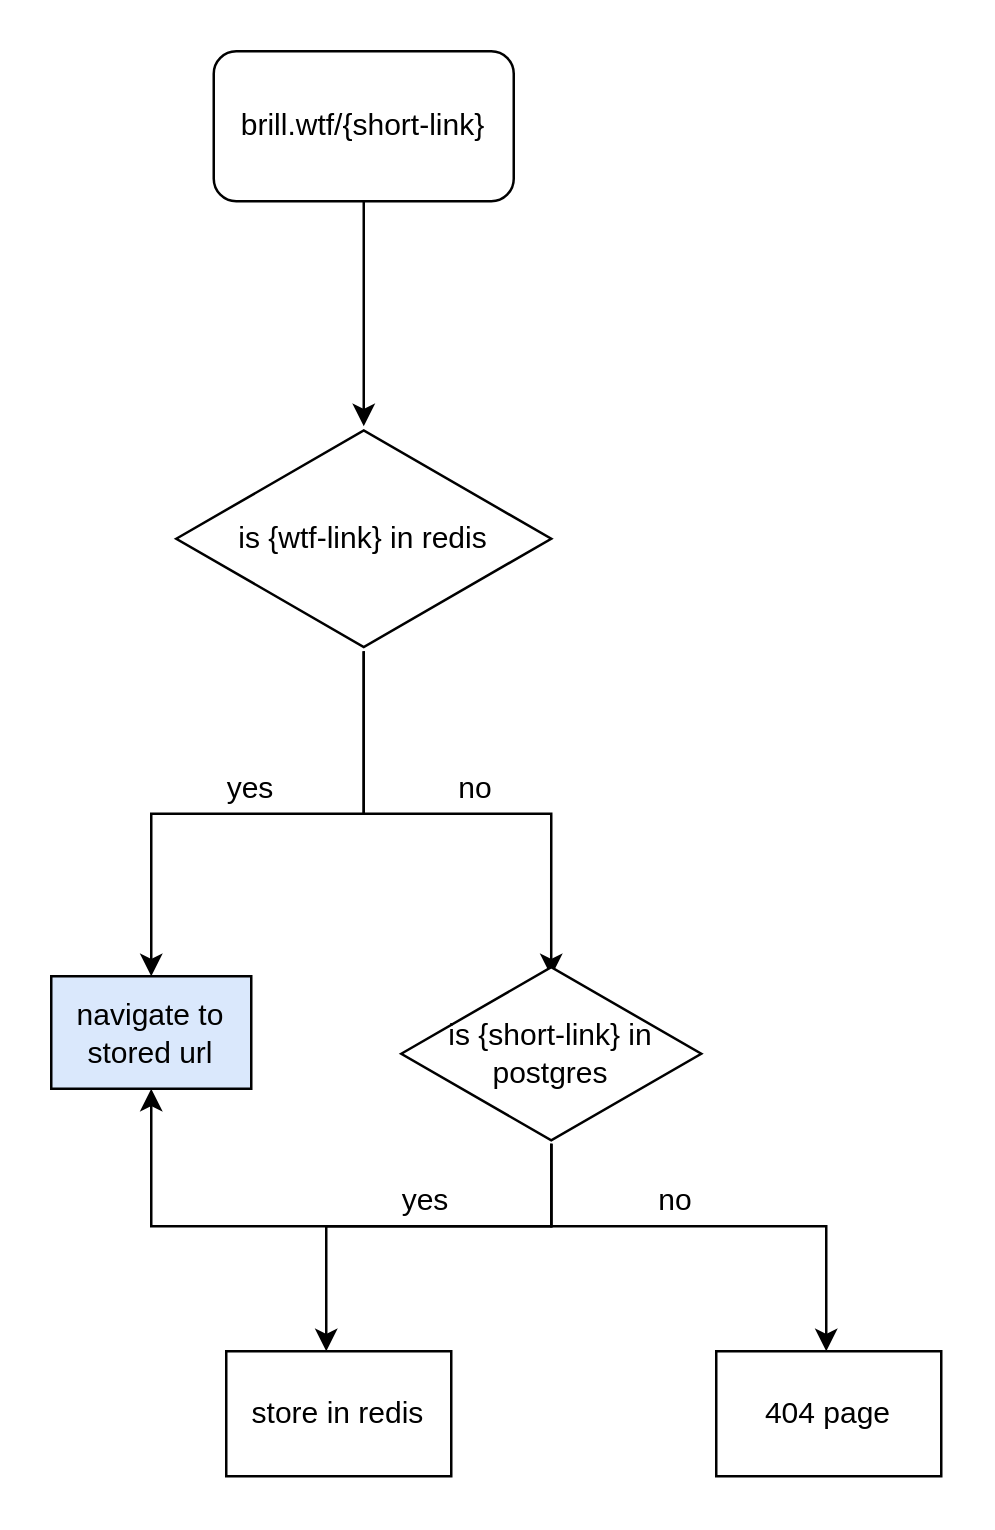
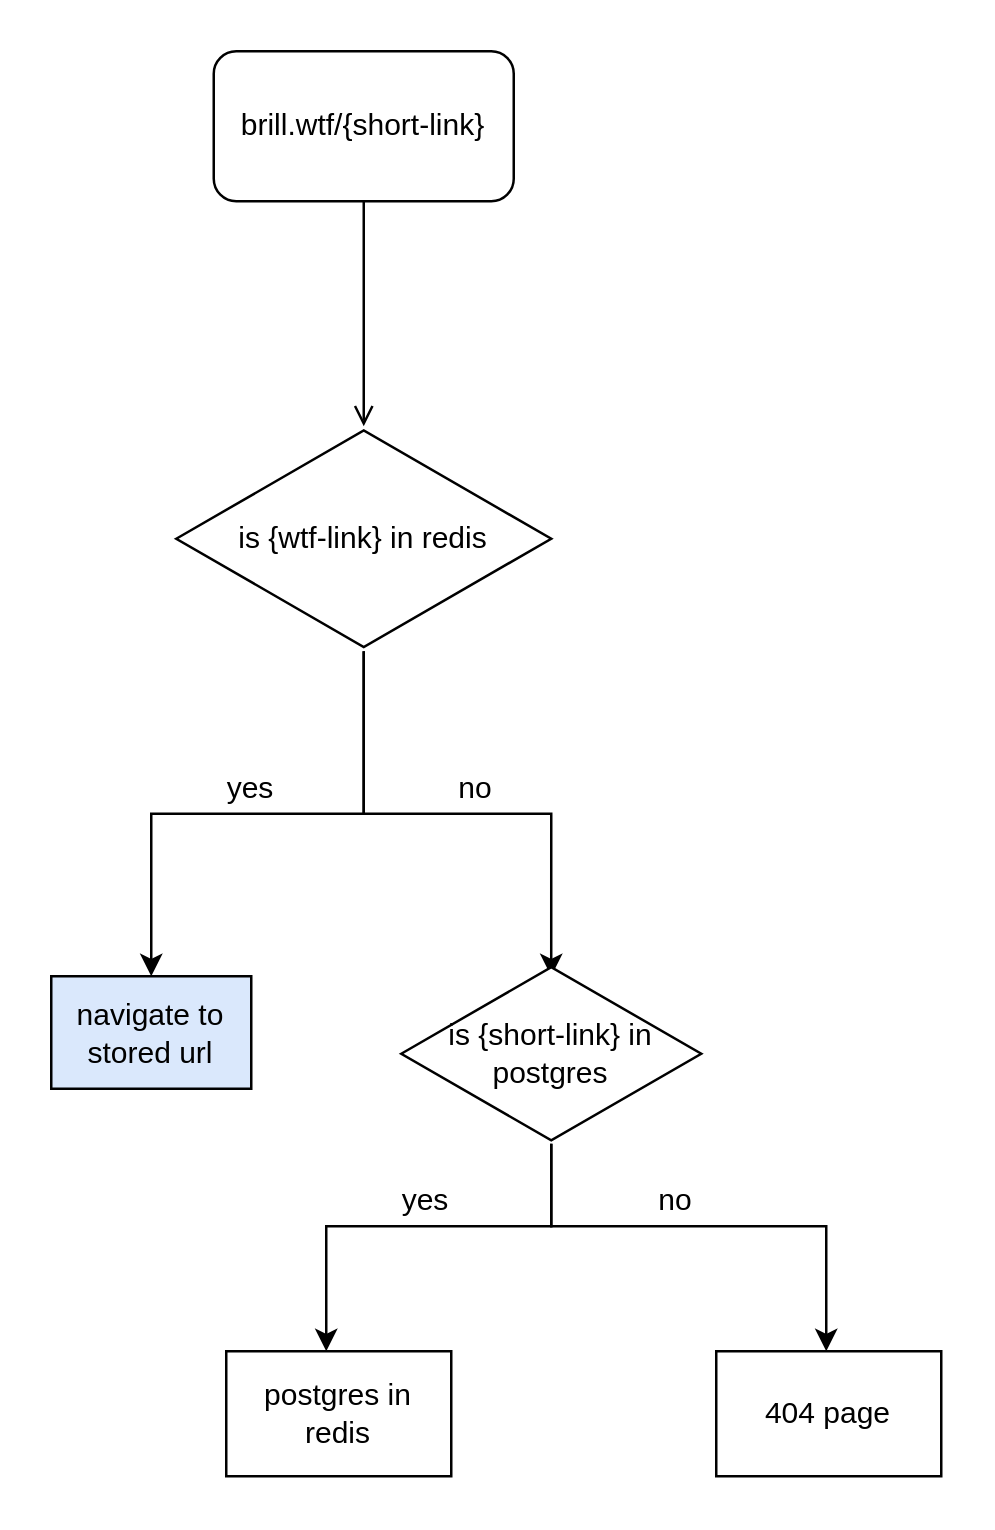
(364, 408) -> (364, 412)
(176, 1226) -> none
(339, 1414) -> (339, 1414)
